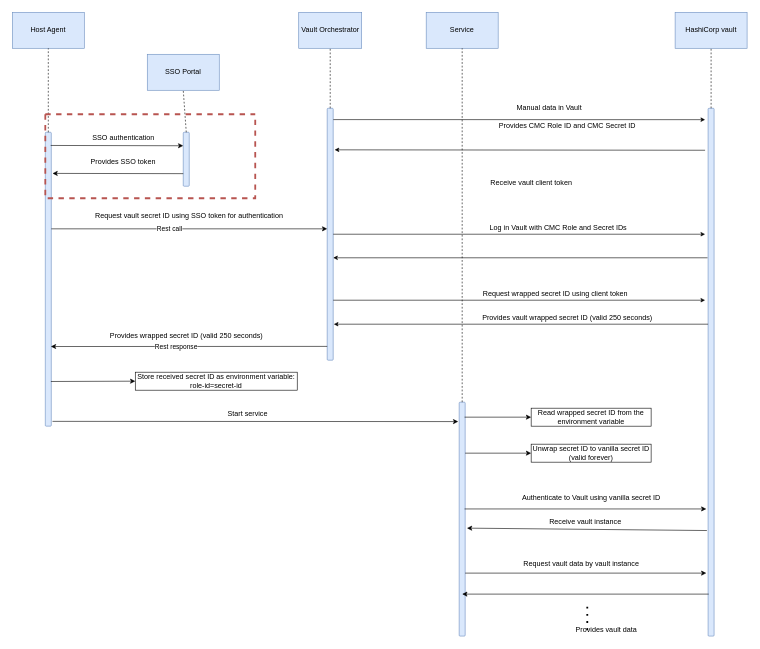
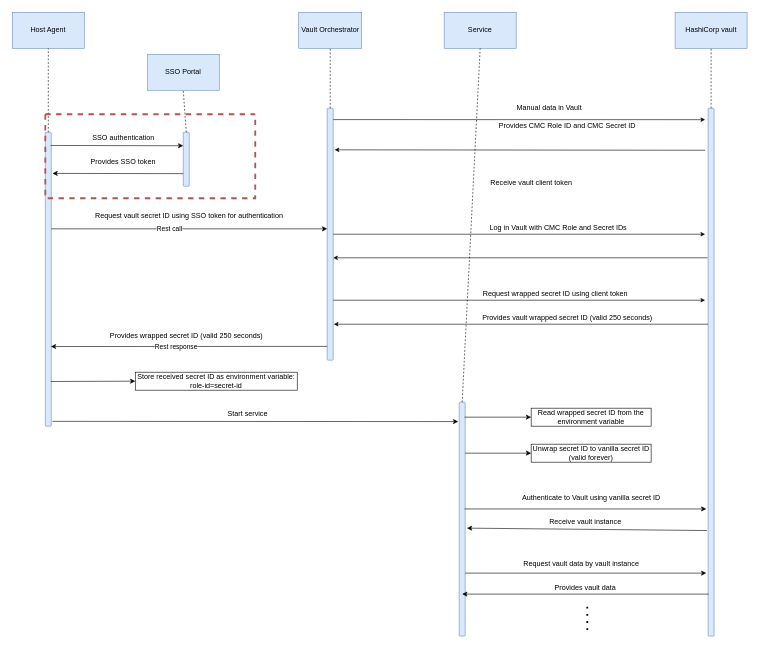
(462, 30) -> (480, 30)
(606, 630) -> (585, 588)
